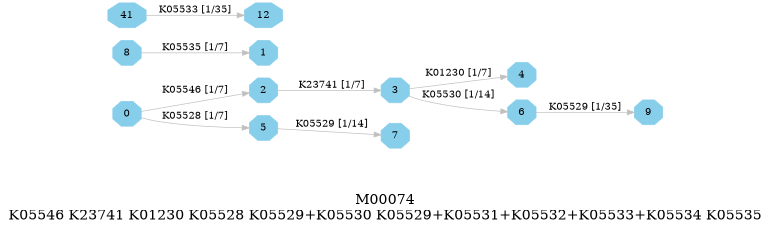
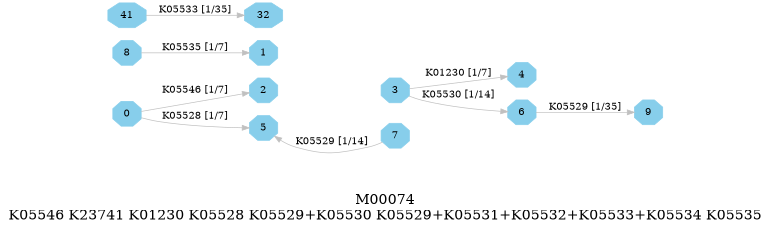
(264, 15) -> (264, 15)
(326, 90) -> none
(326, 132) -> (331, 153)
